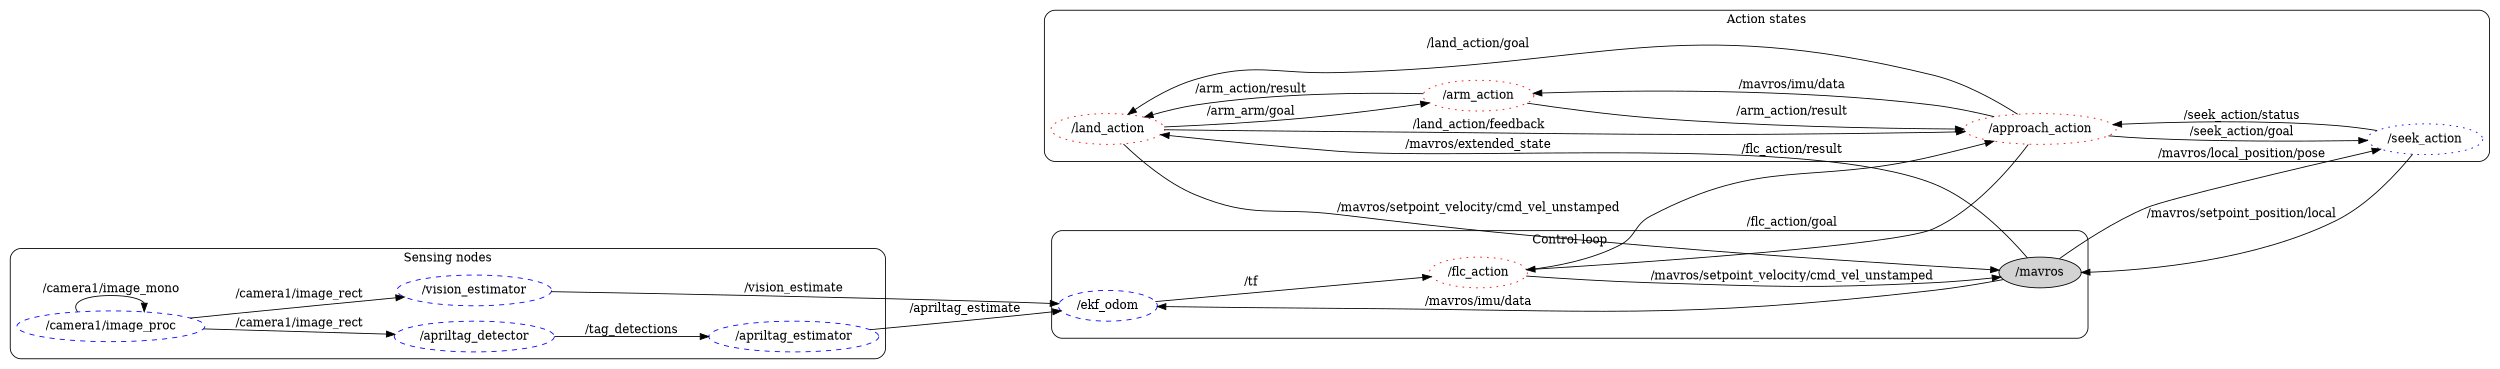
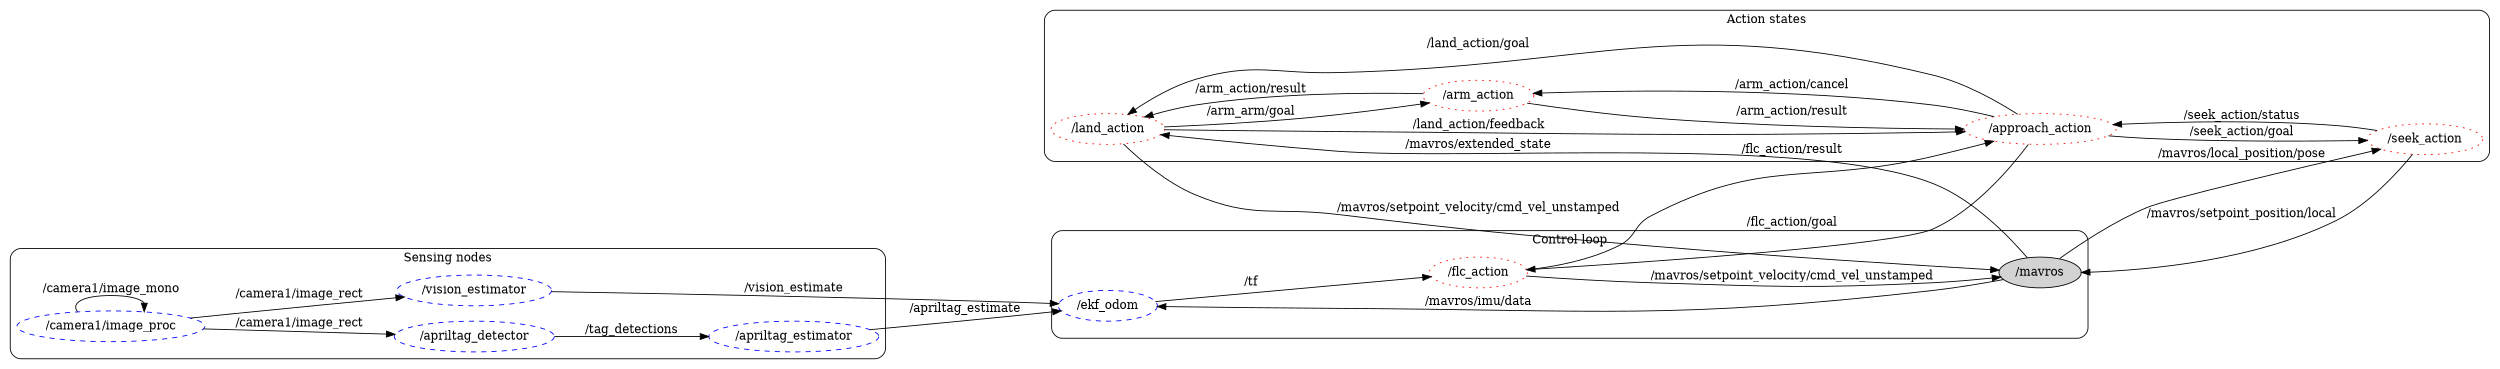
(1792, 85) -> (1792, 85)
(2425, 139) -> (2425, 139)
